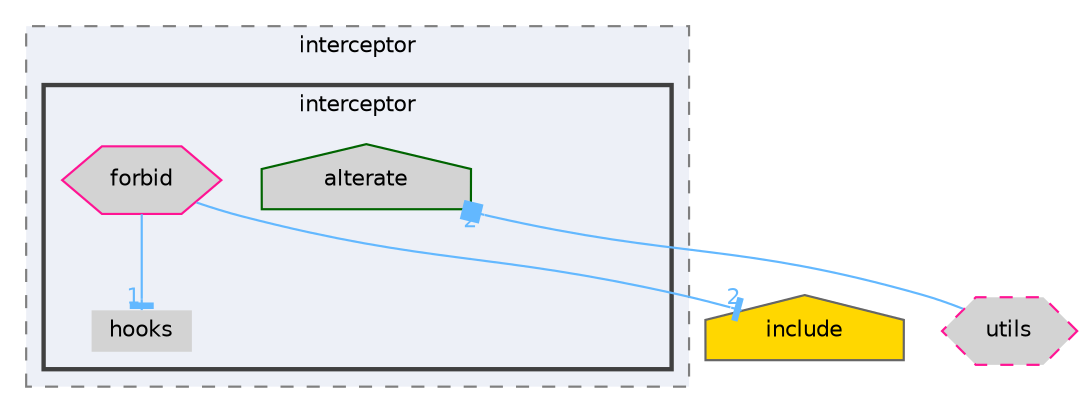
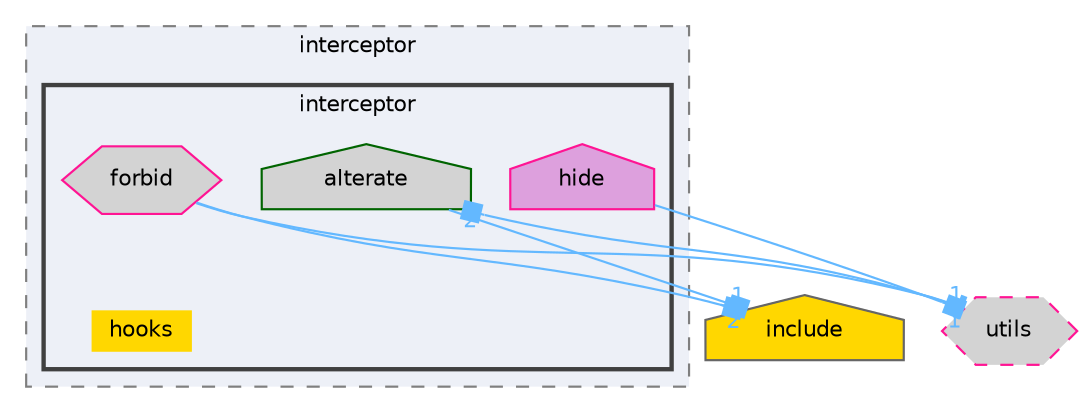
none -> (582, 180)
(142, 257) -> (518, 251)
(463, 258) -> (517, 265)
none -> (622, 268)
(142, 331) -> (142, 331)
